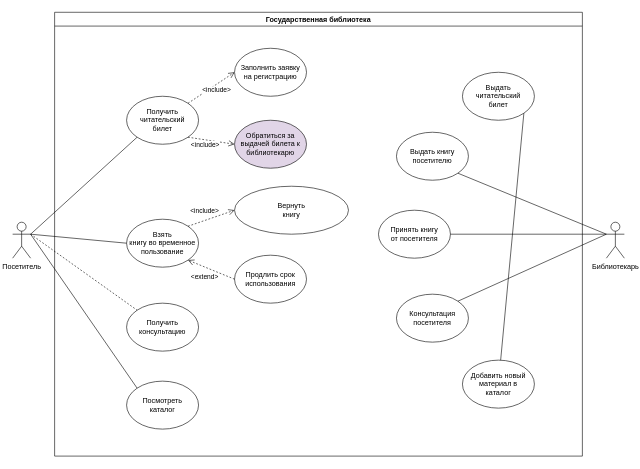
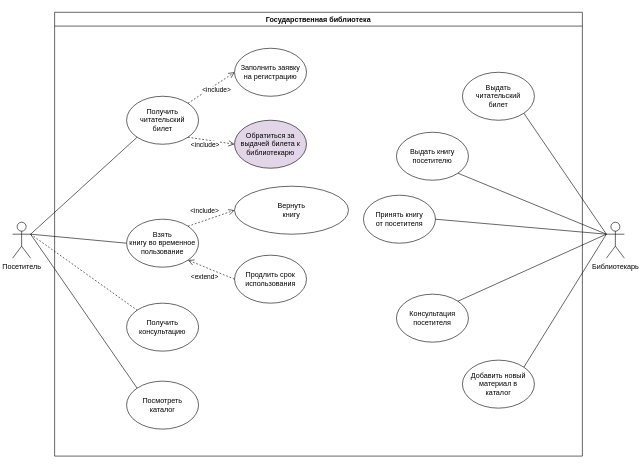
(414, 234) -> (399, 219)
(512, 237) -> (564, 172)
none -> (564, 302)
